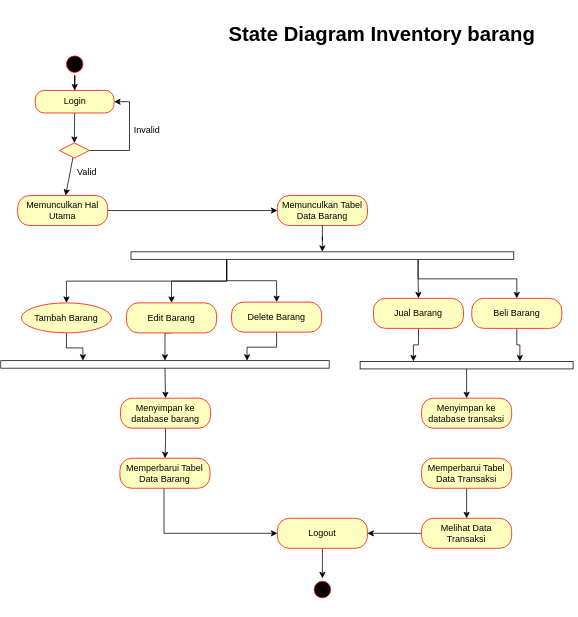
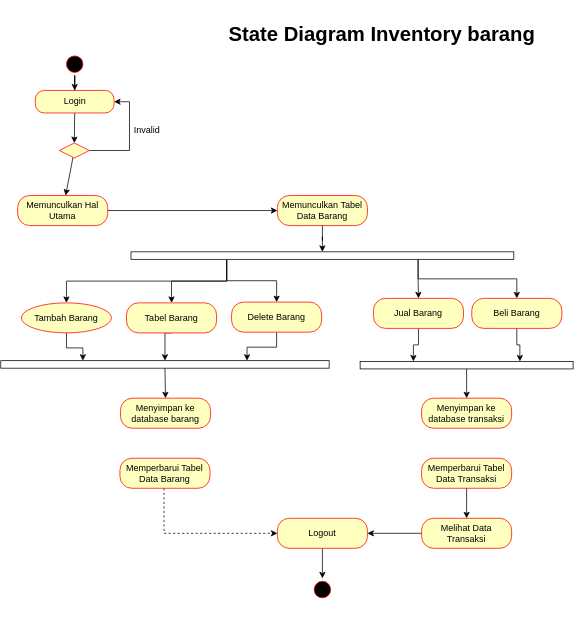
(87, 172) -> none
(171, 318) -> (171, 318)
(165, 440) -> none
(196, 533) -> (196, 533)
